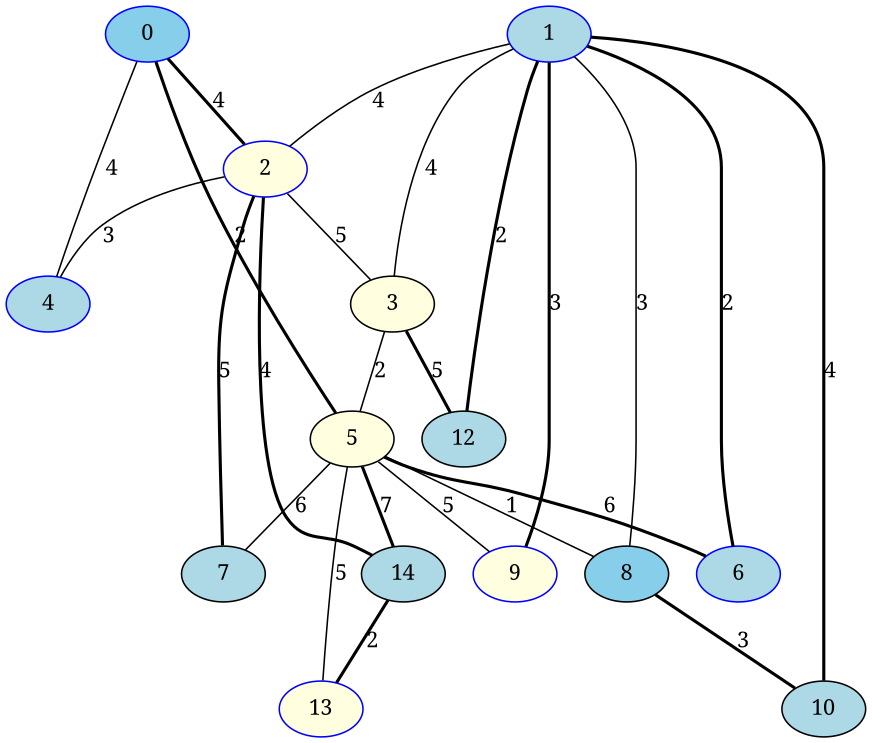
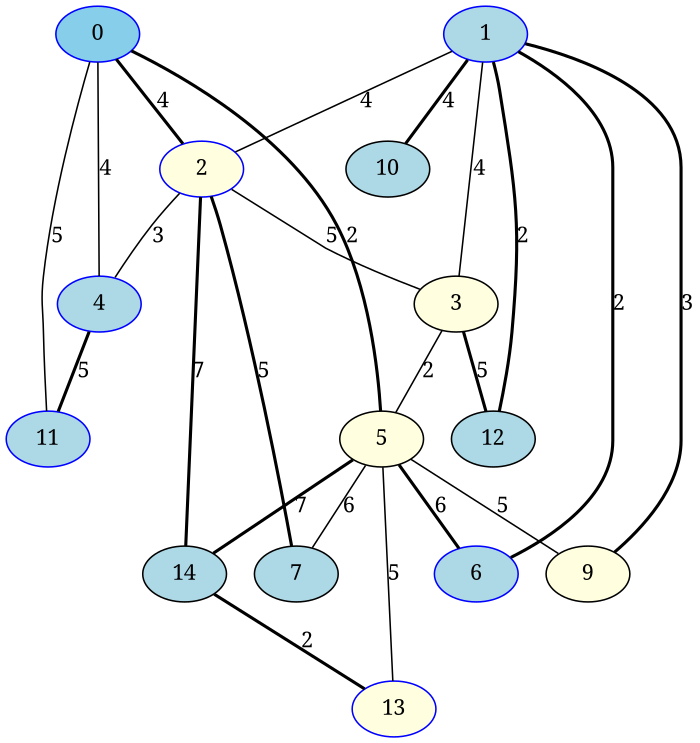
(265, 372) -> (199, 372)
none -> (48, 439)
(515, 574) -> (588, 574)
(627, 574) -> none
